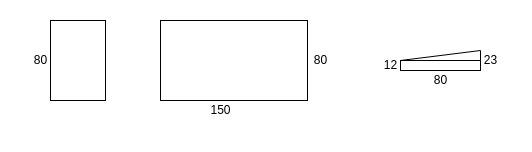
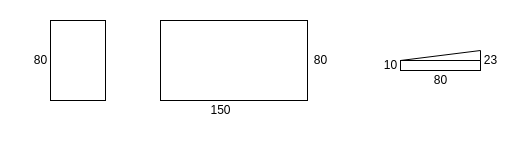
(391, 66) -> (391, 66)
